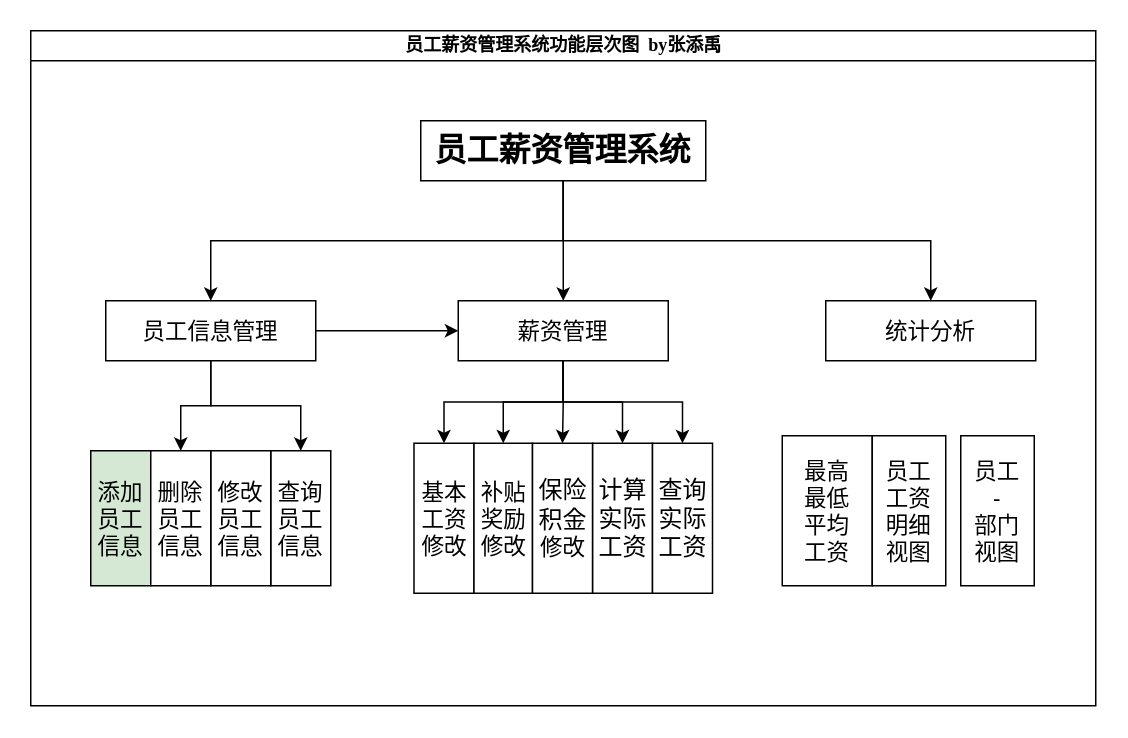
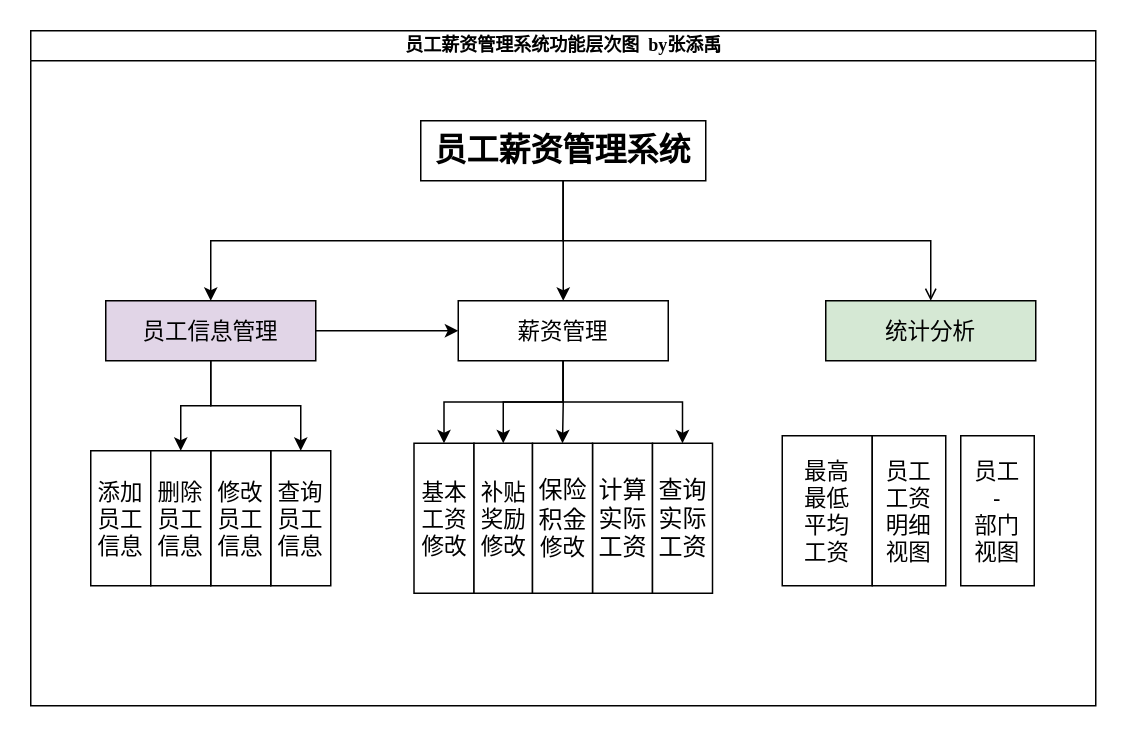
(931, 289) -> (931, 291)
(211, 331) -> (211, 331)
(931, 331) -> (931, 331)
(623, 419) -> none
(121, 518) -> (121, 518)
